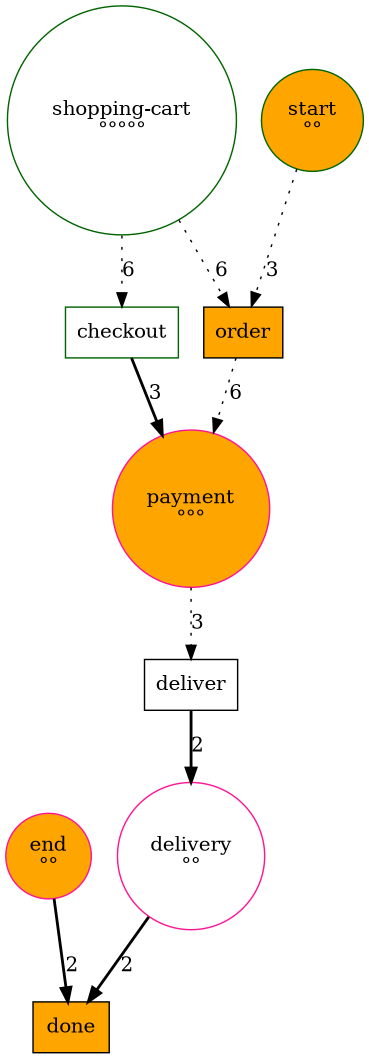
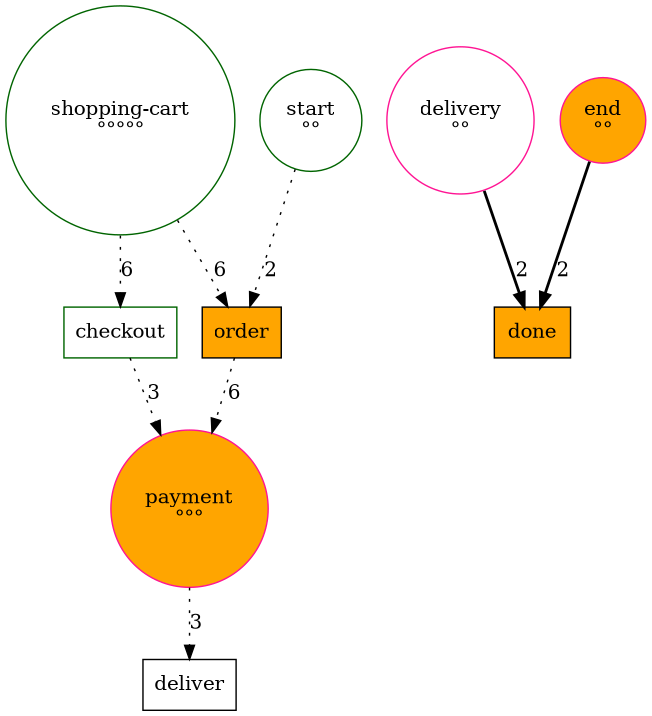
(312, 120) -> (311, 120)
(273, 271) -> (271, 271)
(144, 390) -> (143, 390)
(191, 739) -> none
